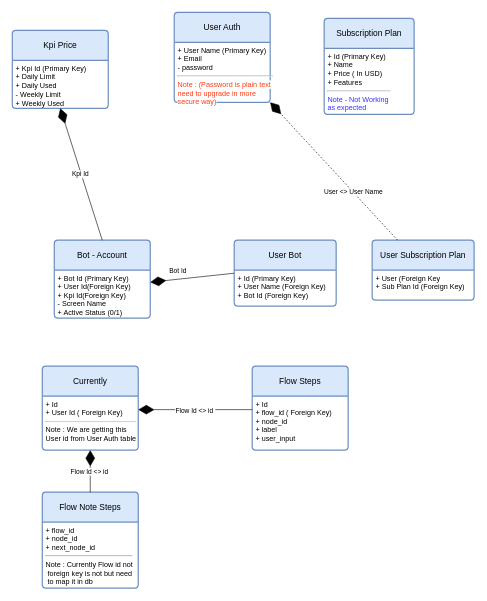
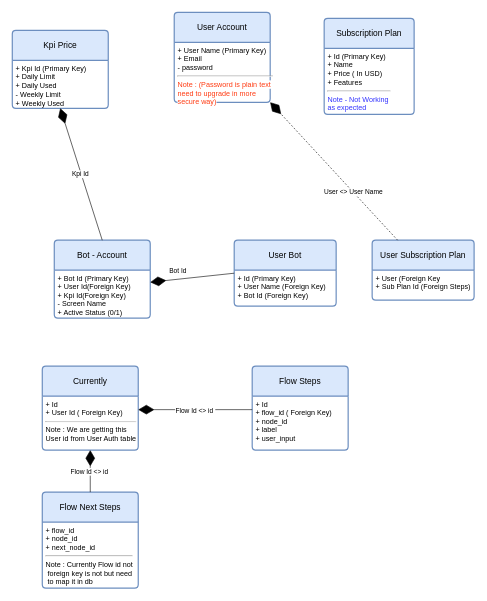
(222, 27) -> (222, 27)
(424, 283) -> (428, 283)
(90, 507) -> (90, 507)
